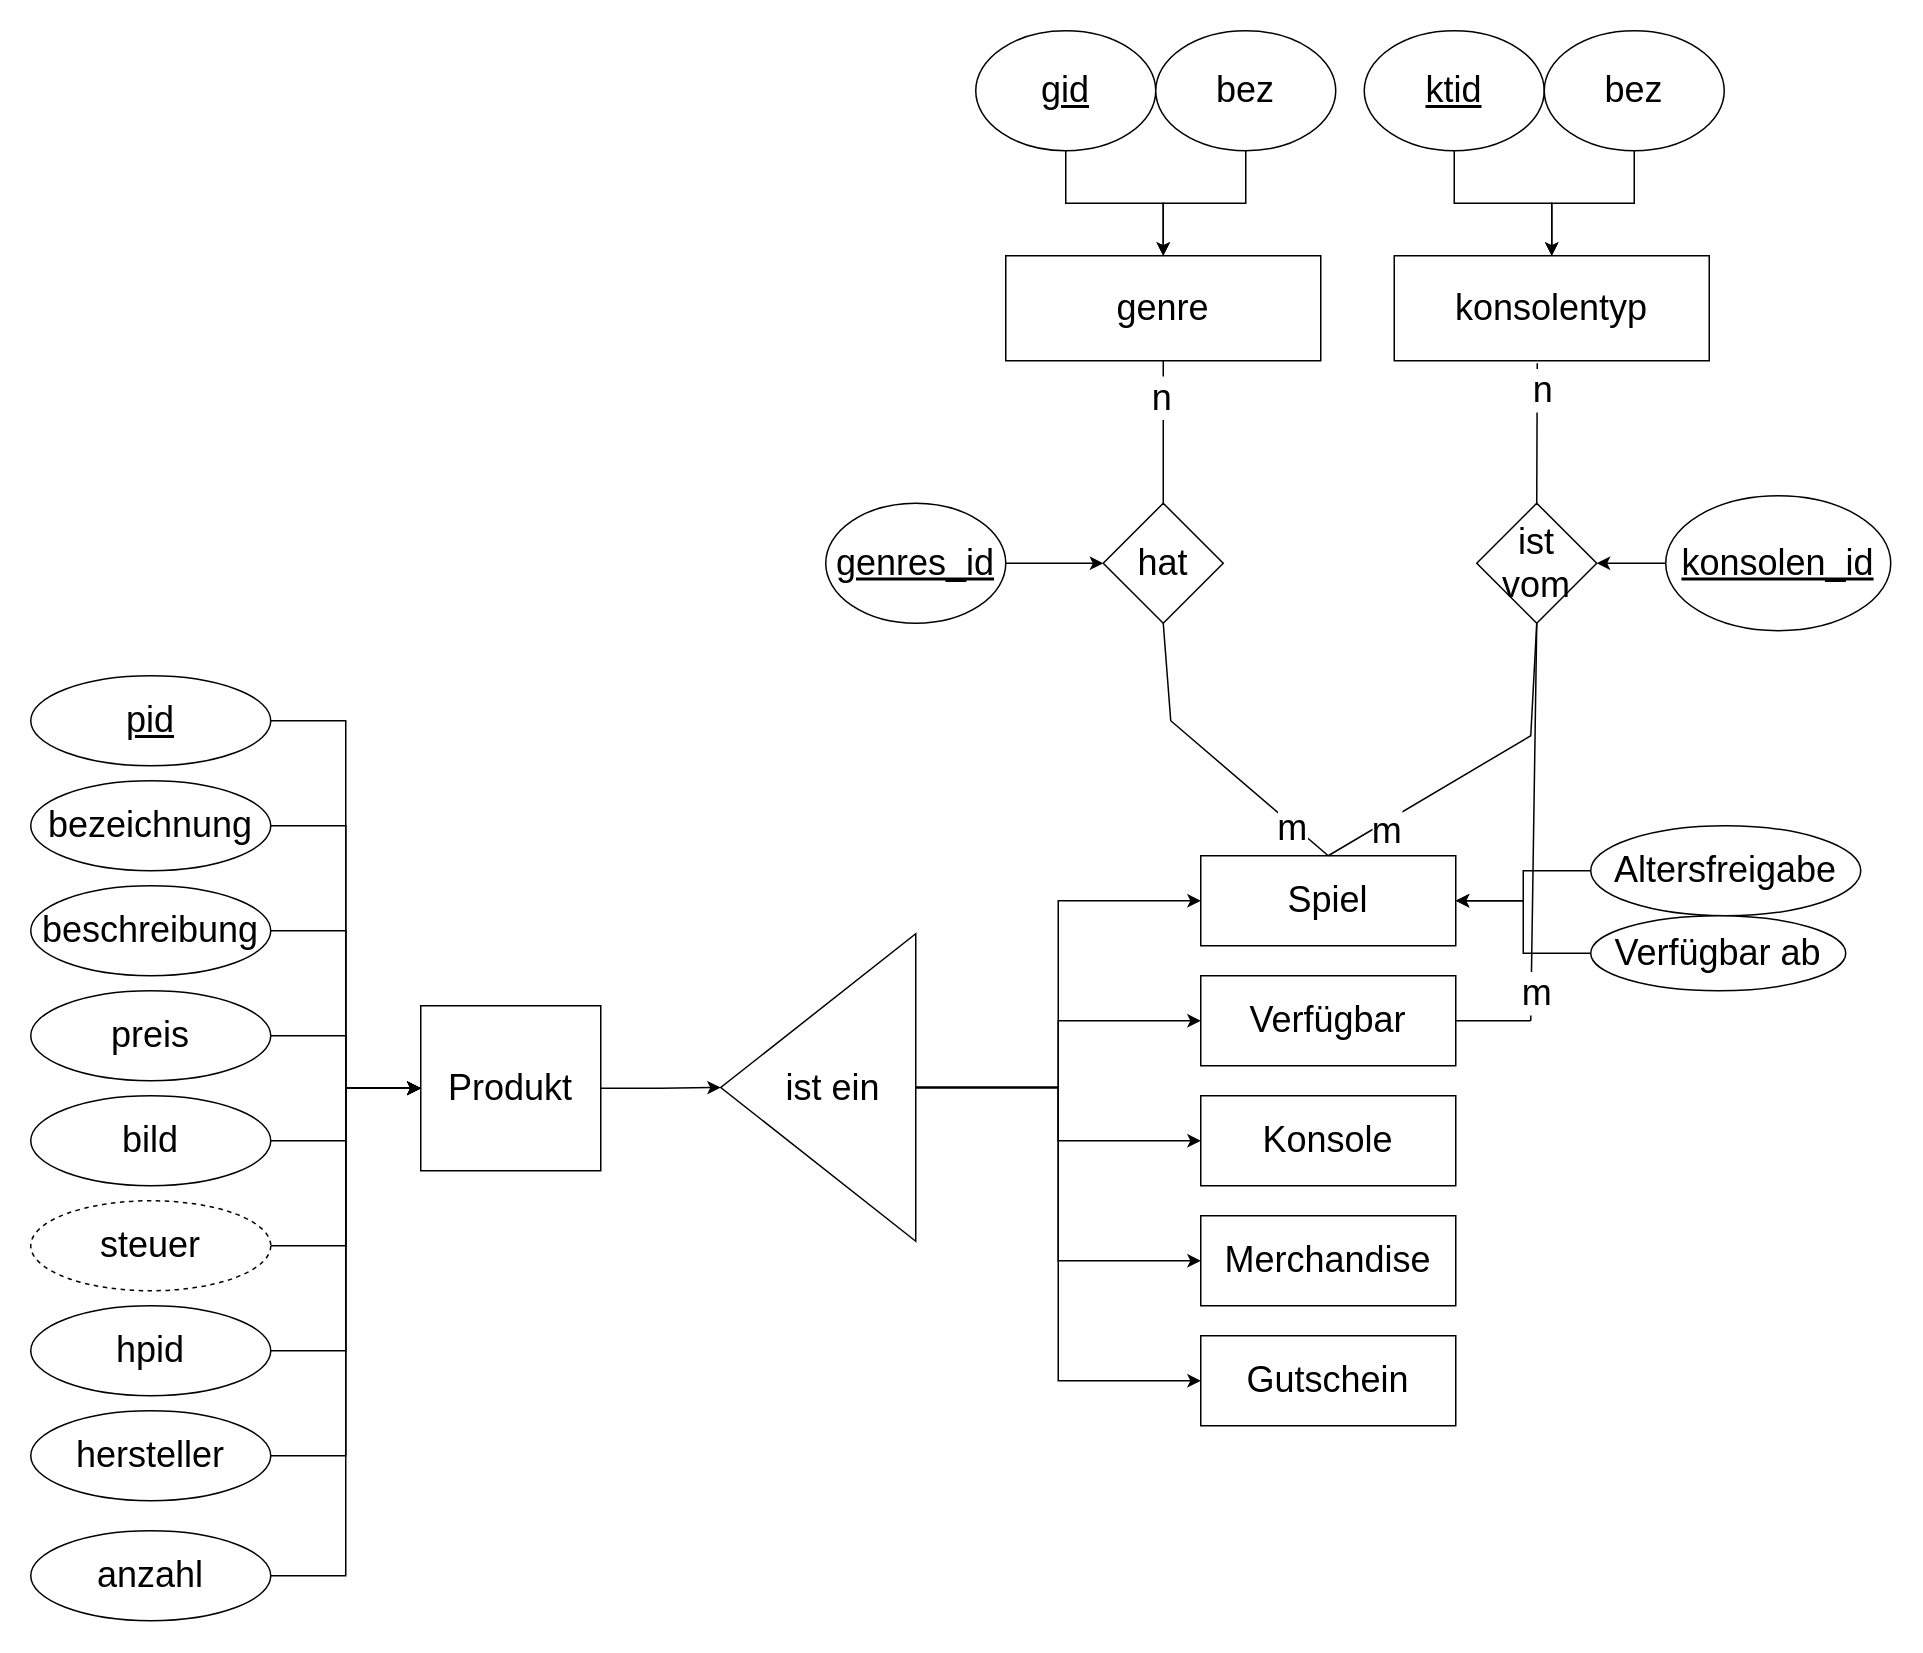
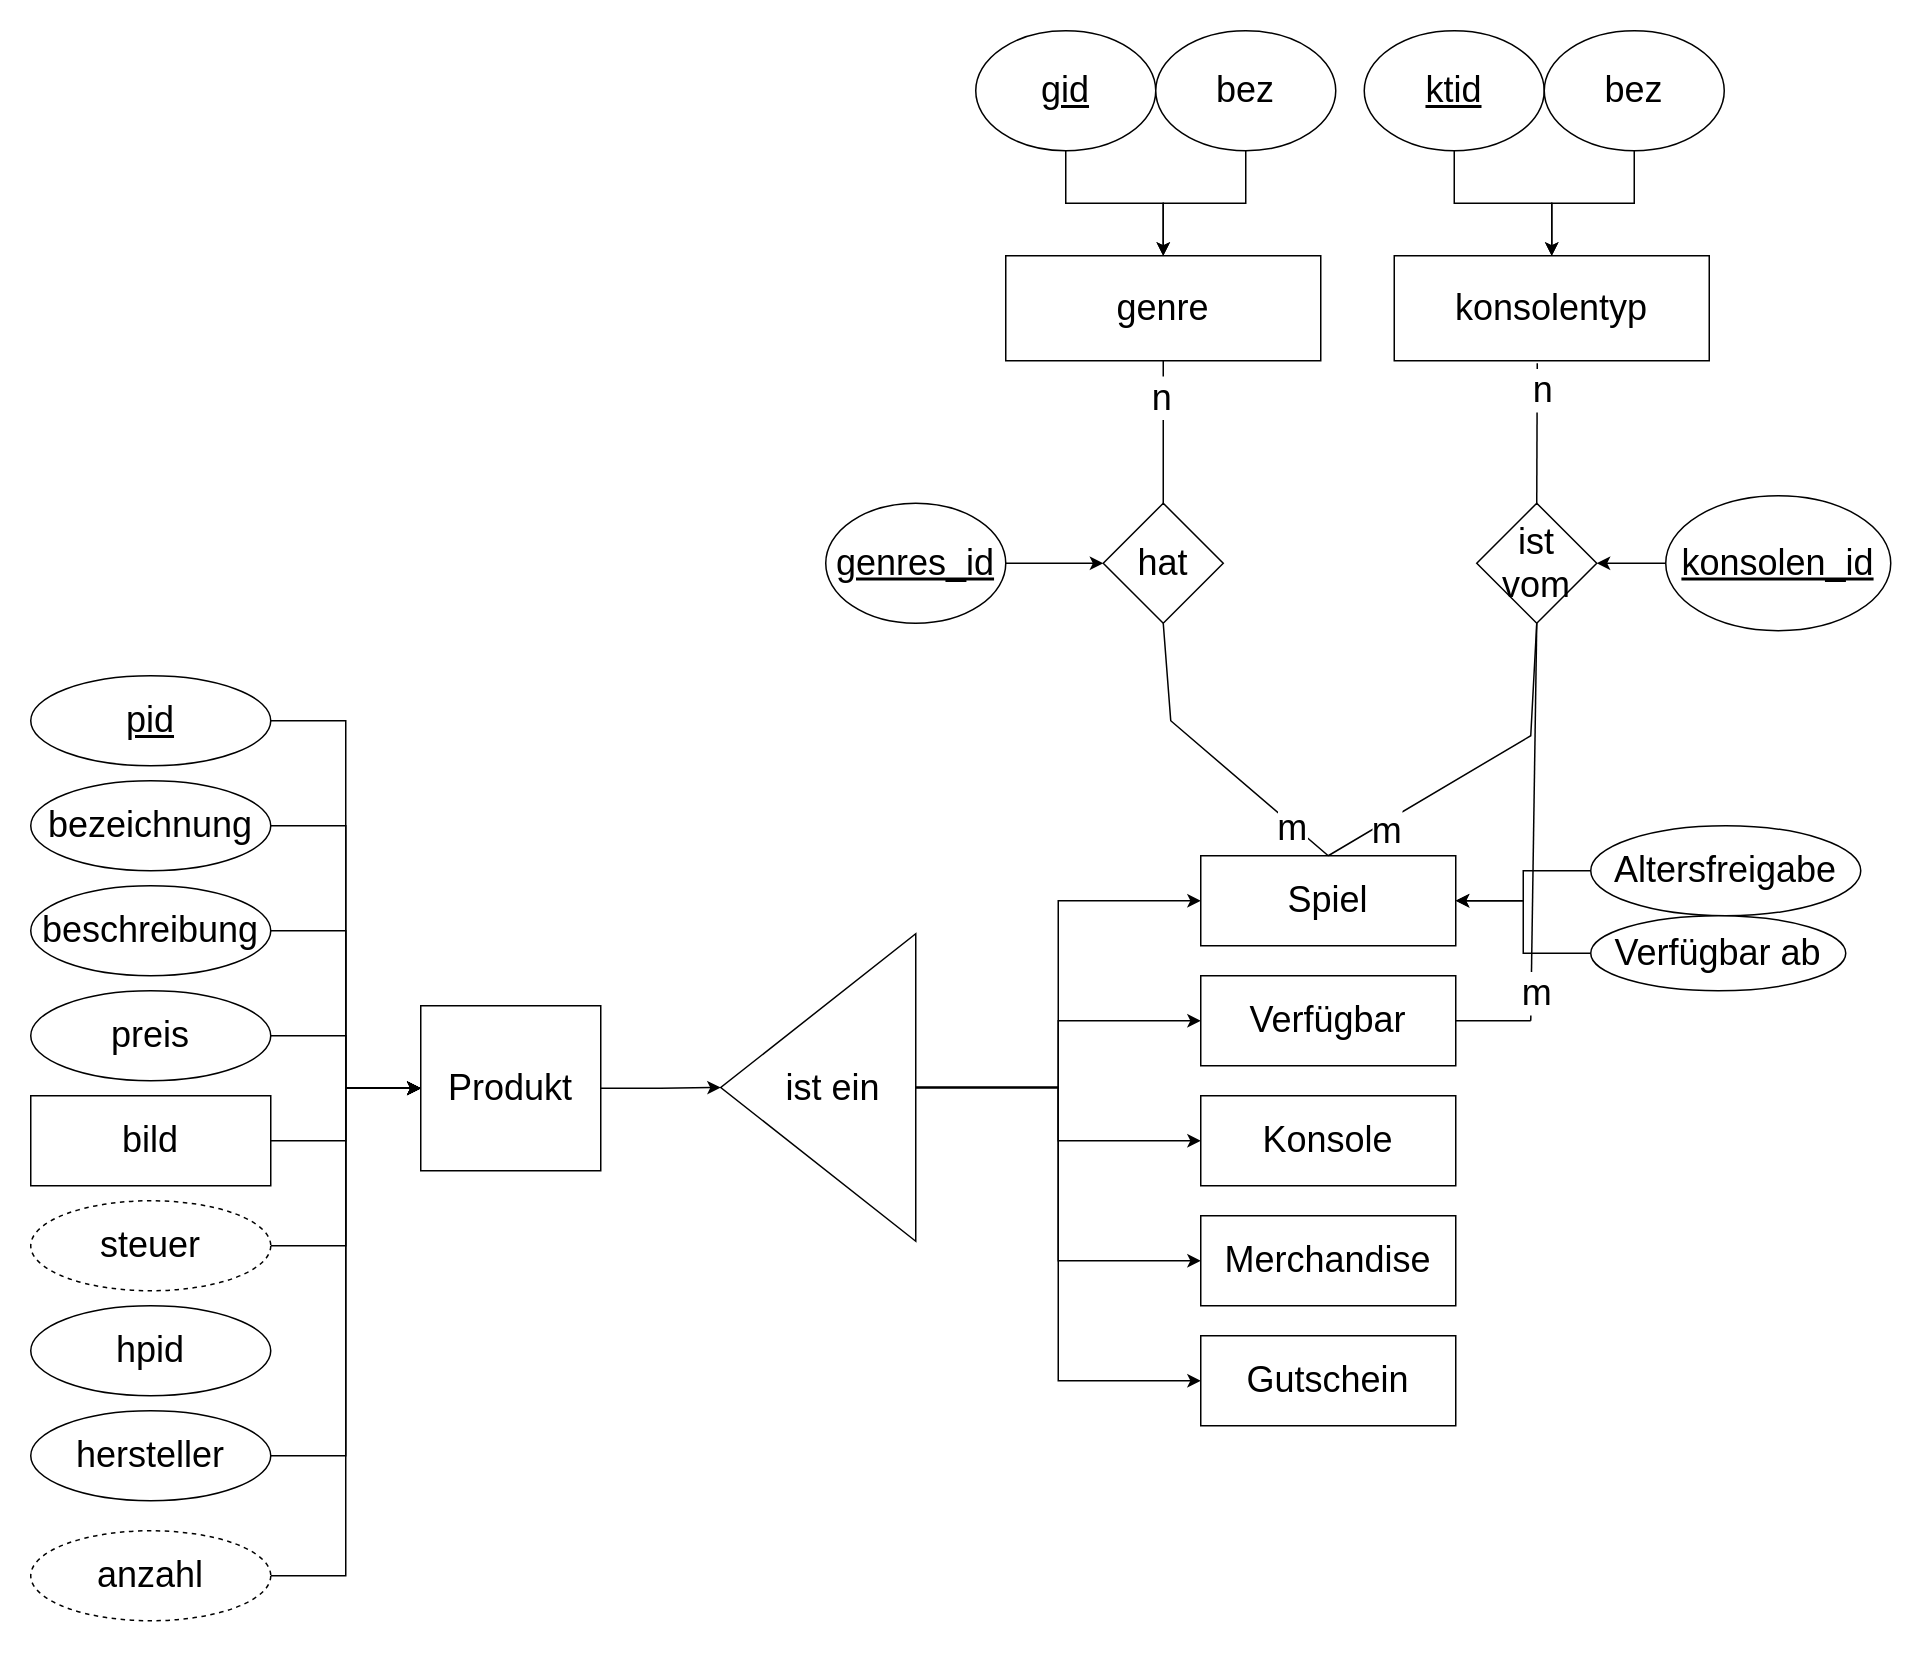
(151, 1141) -> (151, 1141)
(306, 1351) -> none
(151, 1576) -> (151, 1576)
